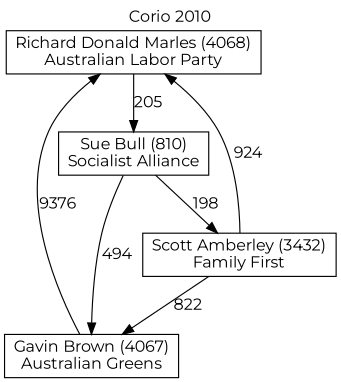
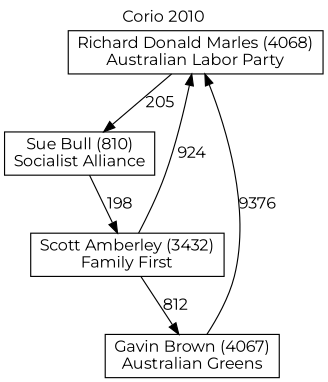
(99, 247) -> none
(188, 305) -> (176, 305)
